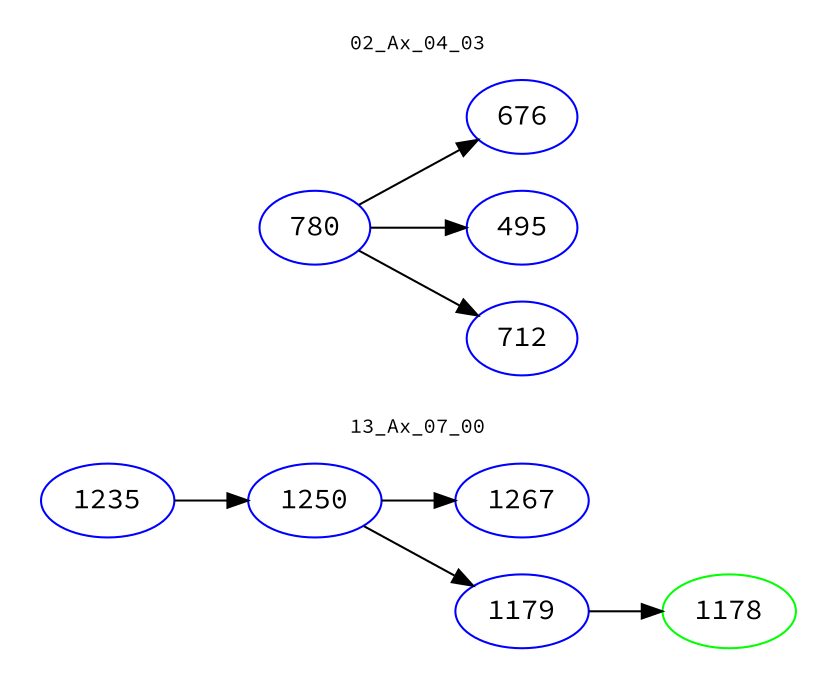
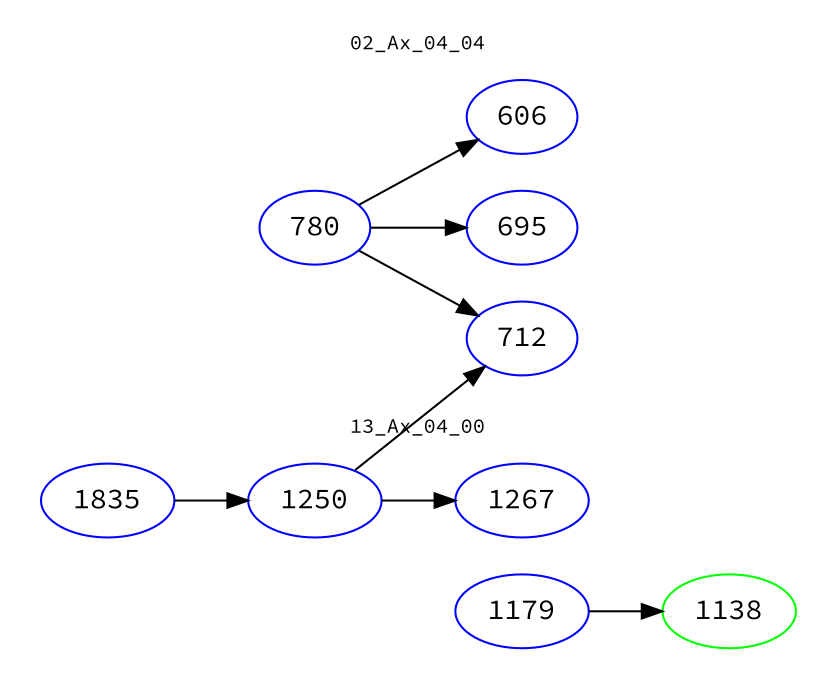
(418, 44) -> (418, 44)
(522, 117) -> (522, 117)
(522, 228) -> (522, 228)
(418, 428) -> (418, 428)
(108, 501) -> (108, 501)
(409, 551) -> (412, 425)
(729, 611) -> (729, 611)
